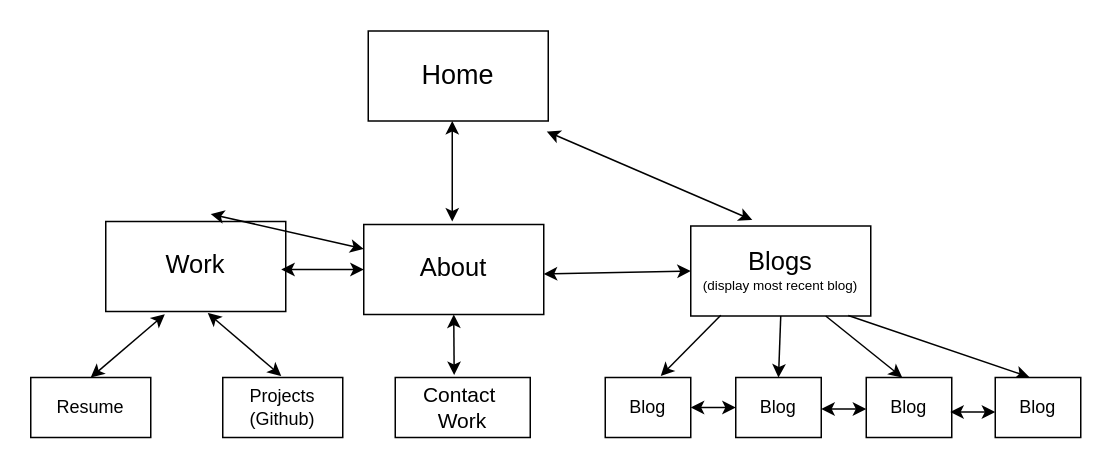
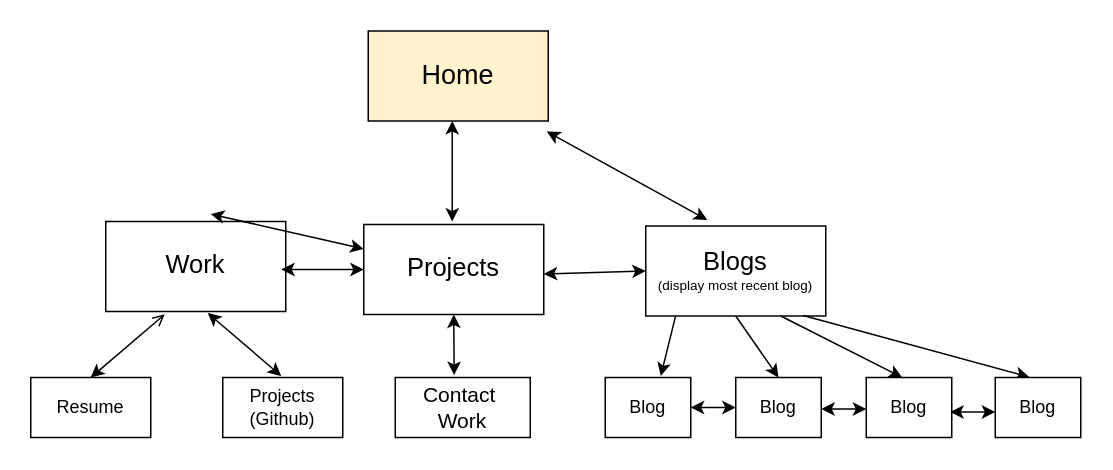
(458, 76) -> (458, 76)
(454, 269) -> (454, 269)
(781, 271) -> (736, 271)
(156, 322) -> (158, 320)
